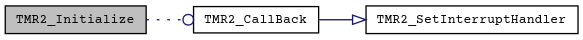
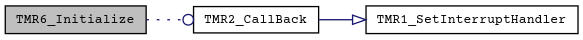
(76, 20) -> (76, 20)
(472, 20) -> (472, 20)
